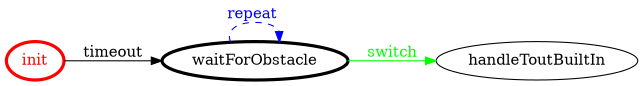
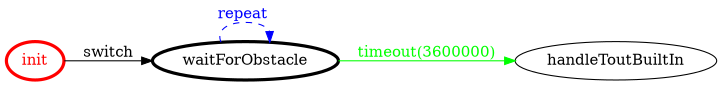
(113, 53) -> (108, 53)
(392, 53) -> (427, 53)
